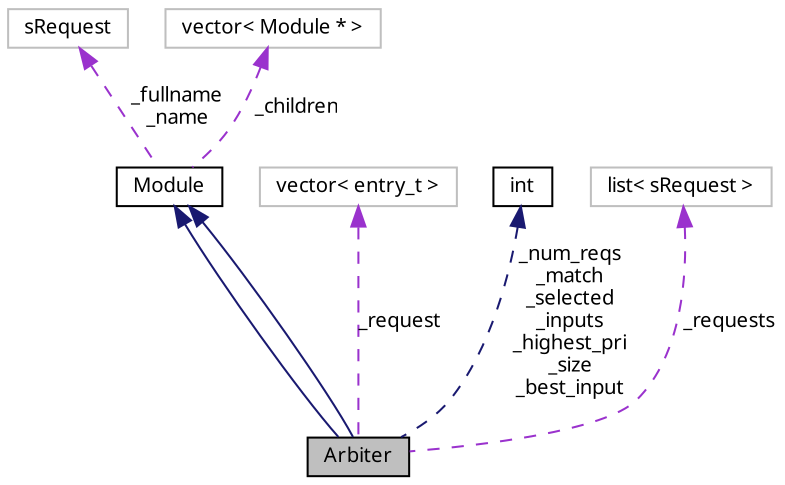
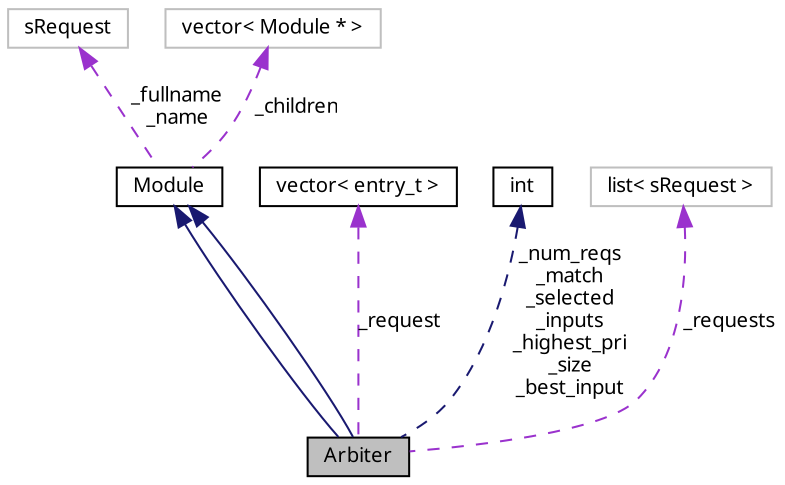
(358, 187) -> (358, 187)
